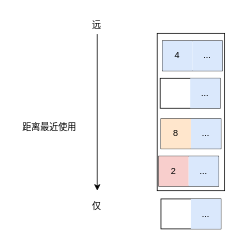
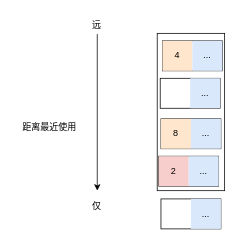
(177, 56) -> (177, 56)
